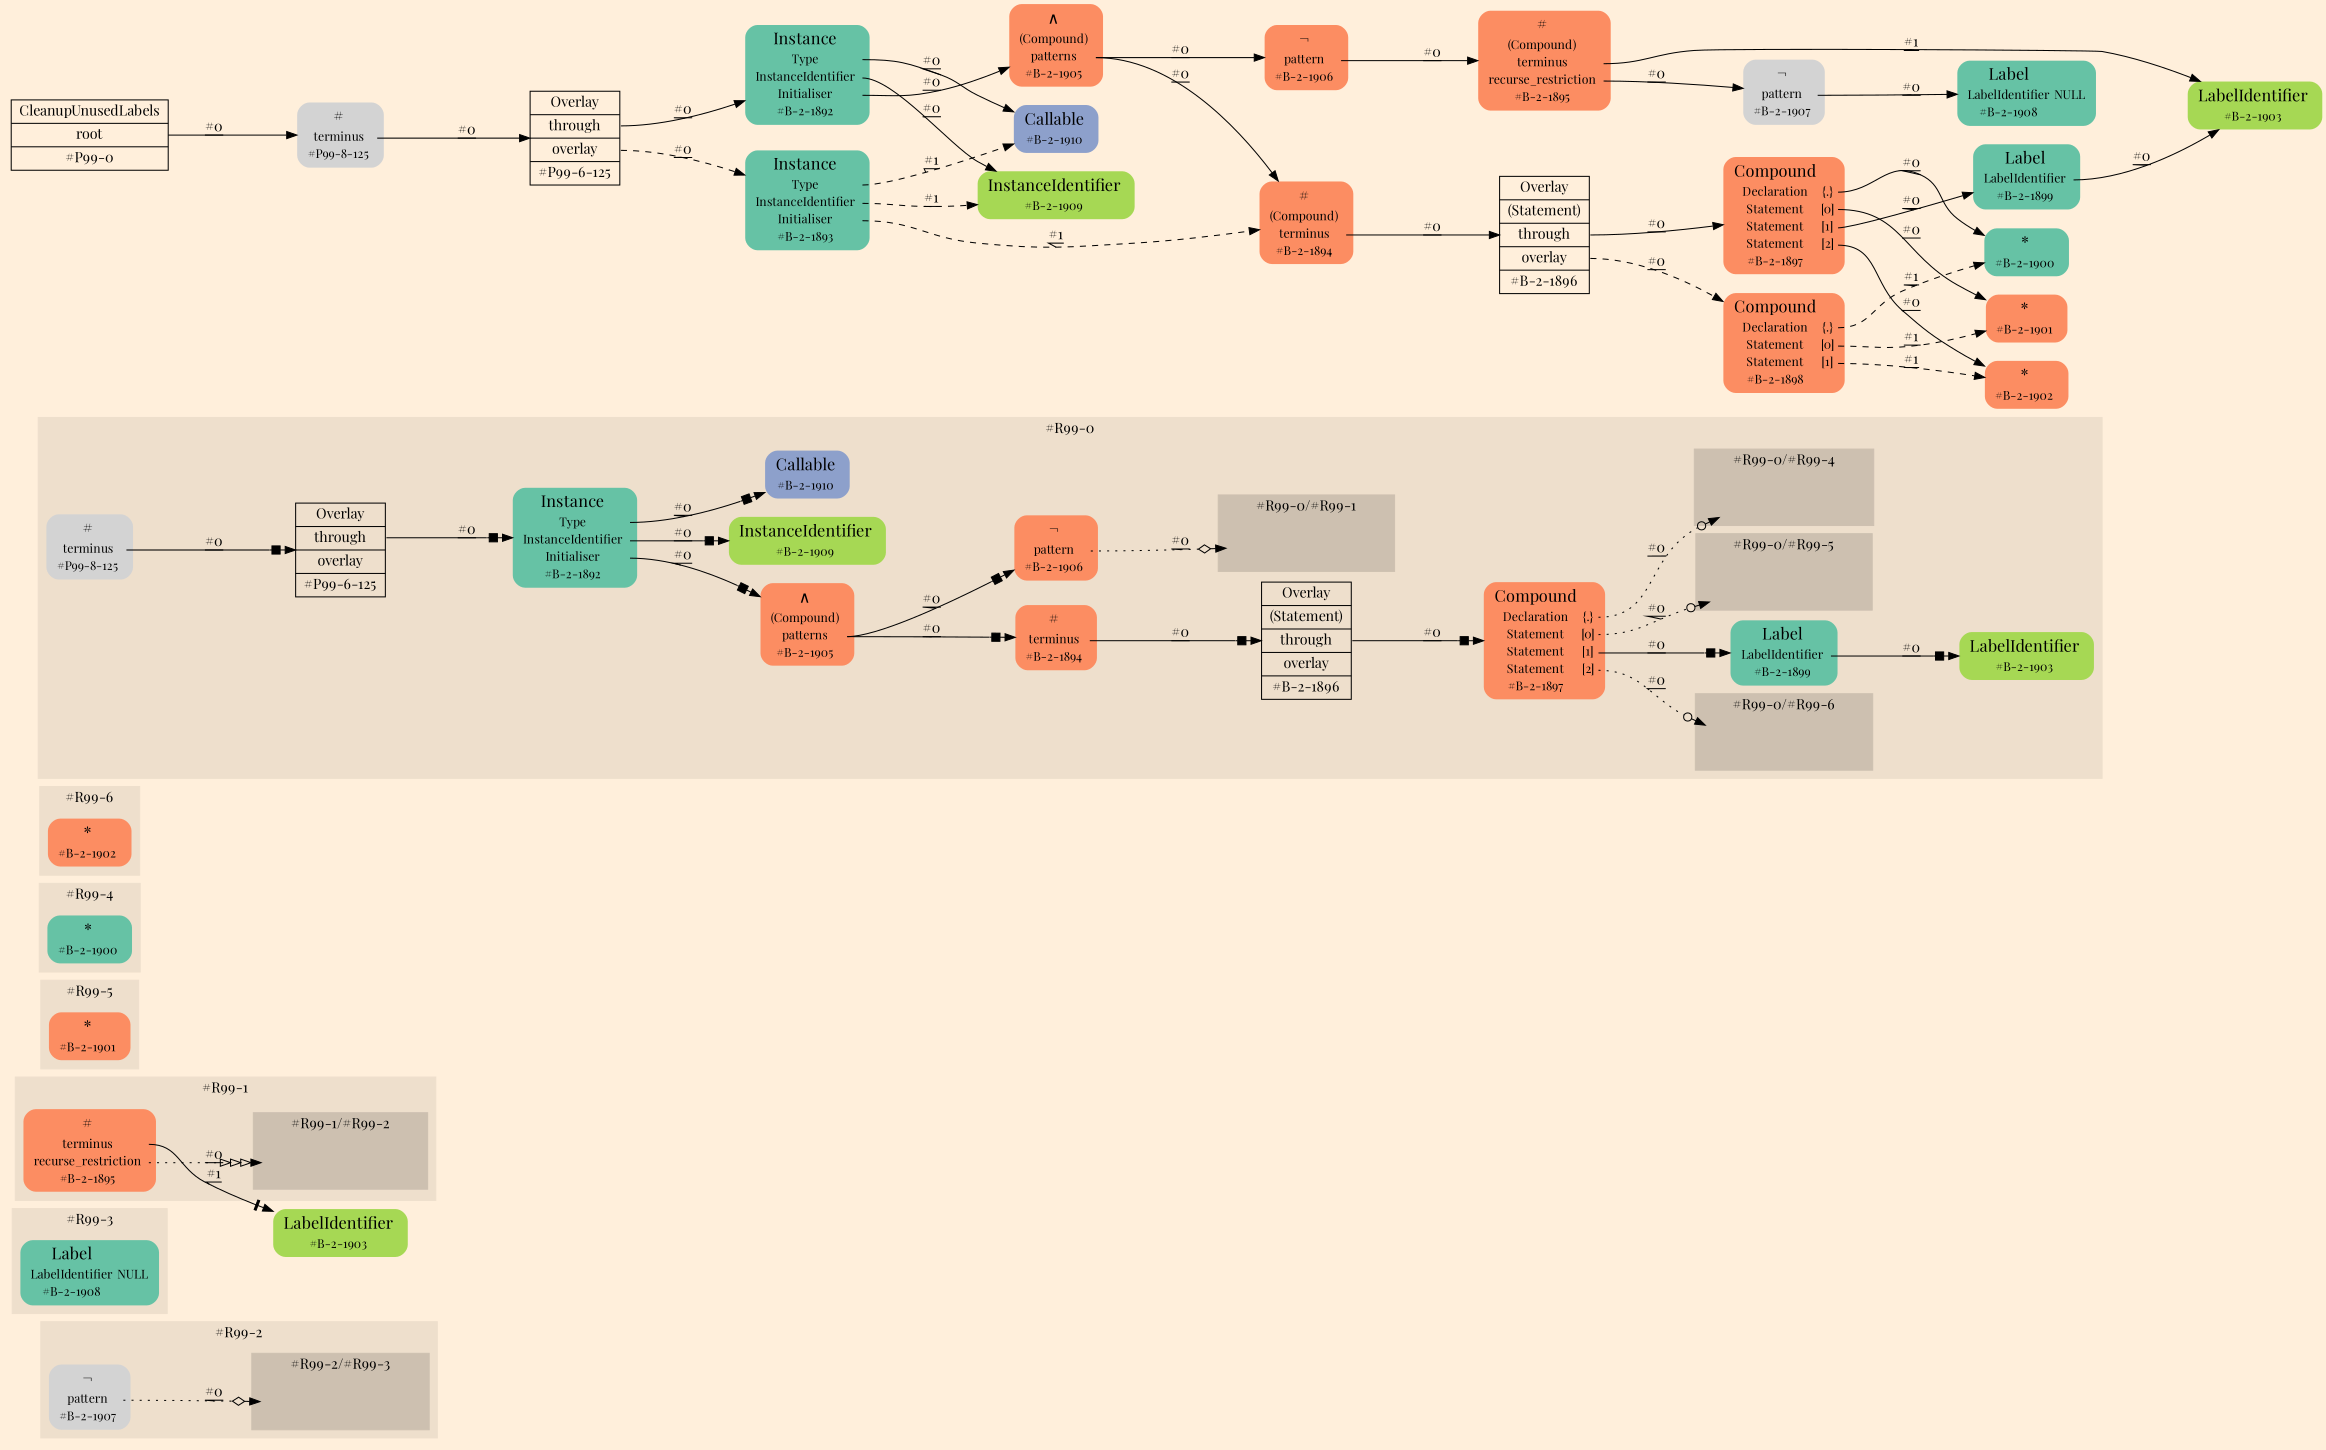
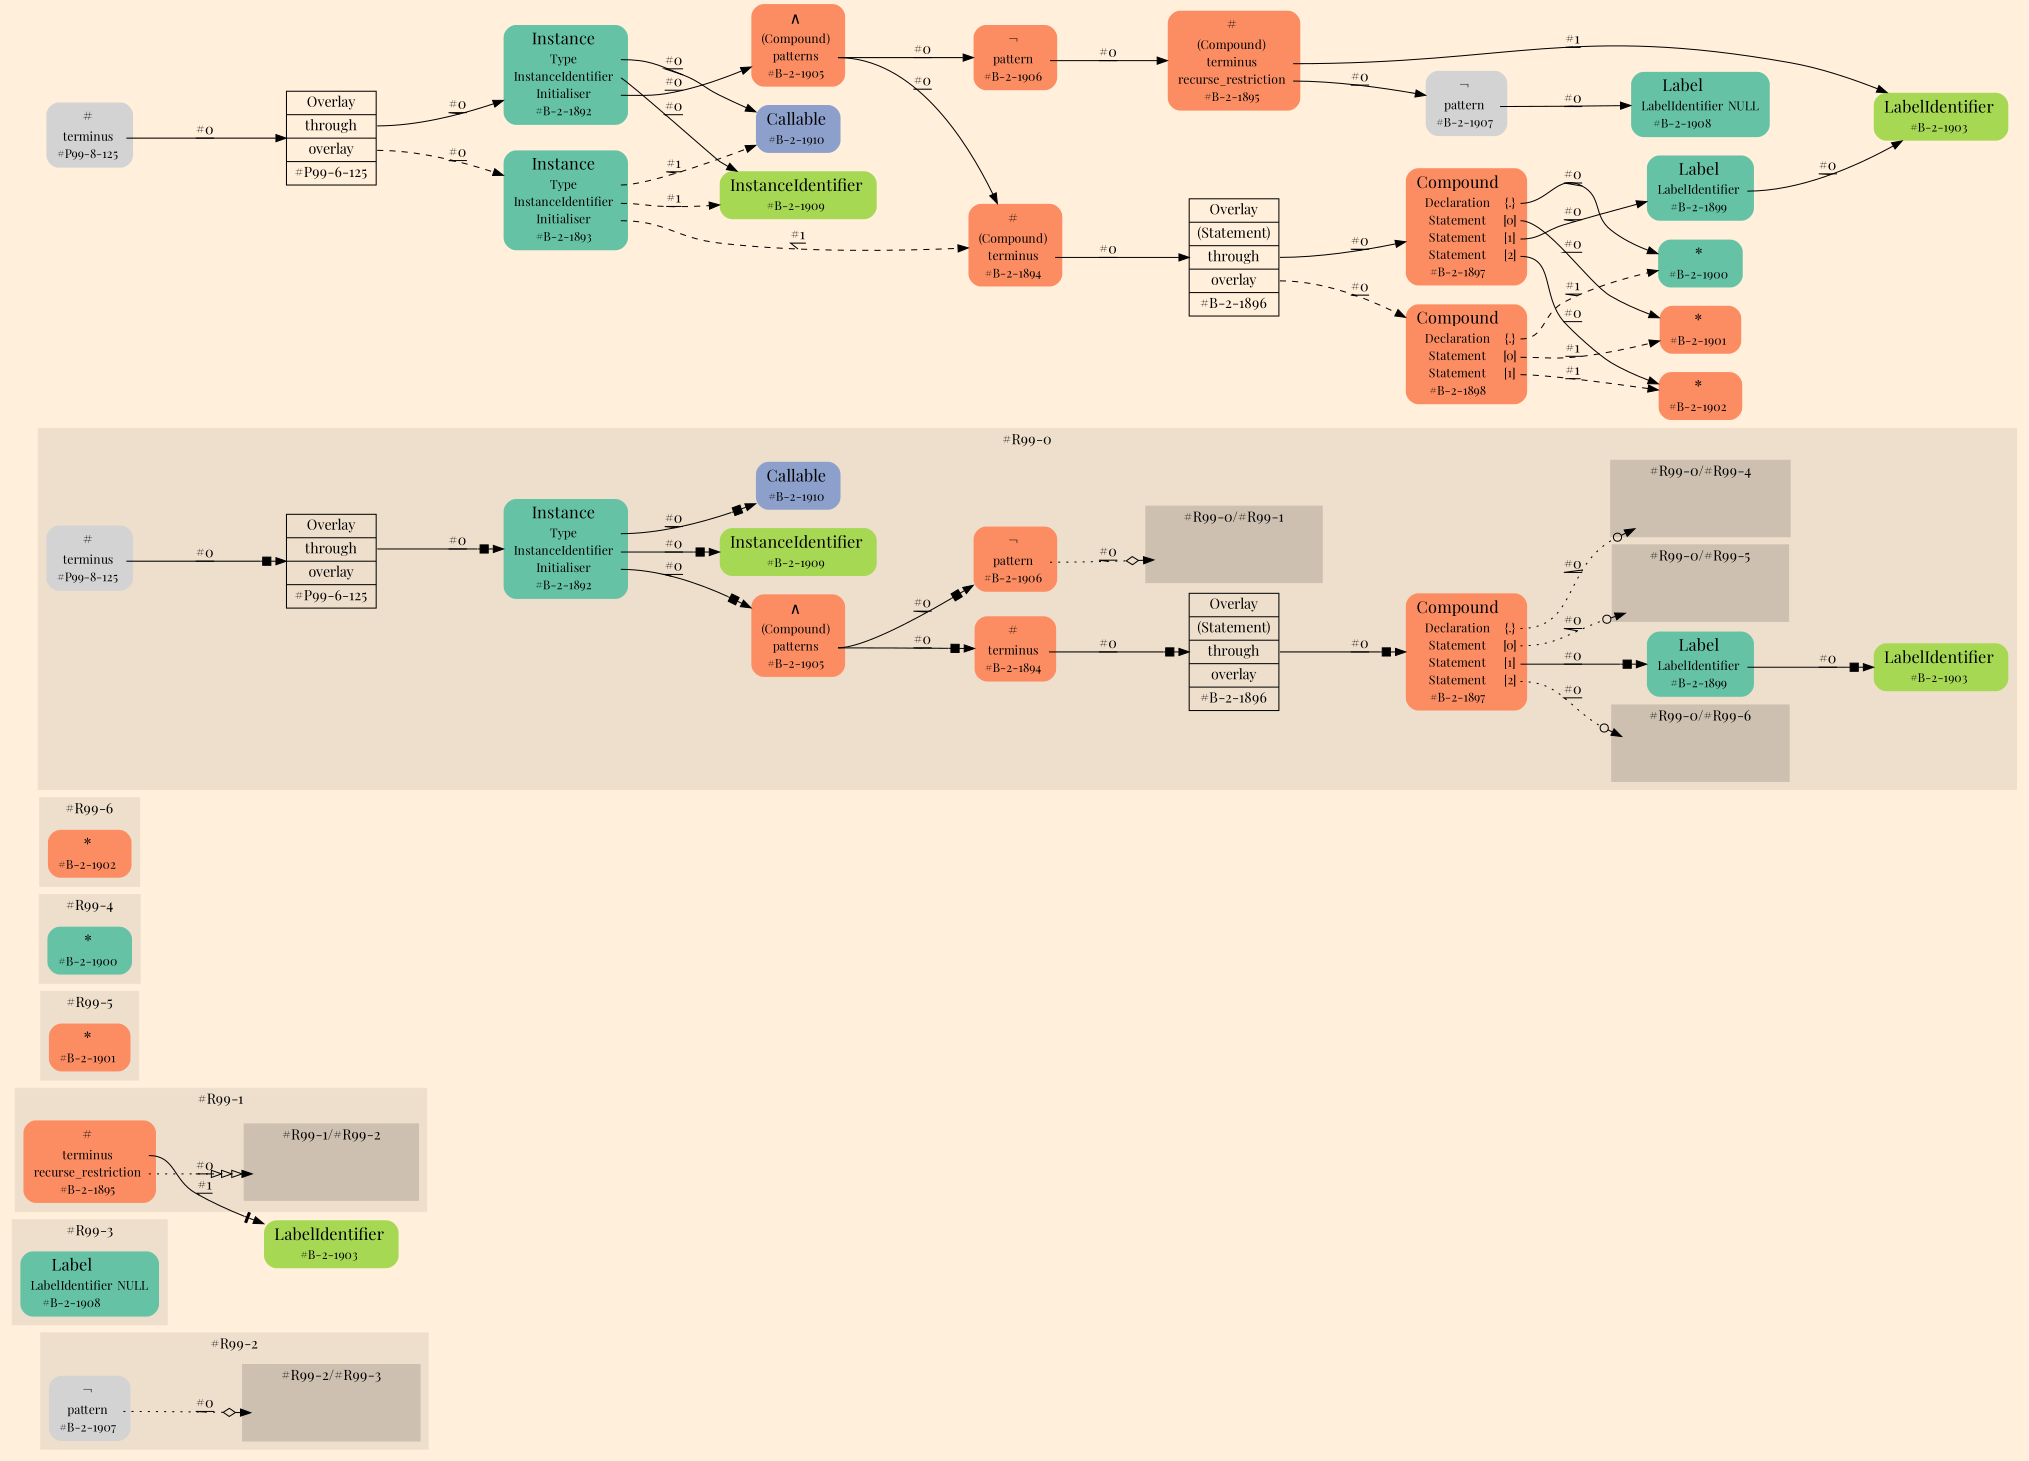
(90, 135) -> none
